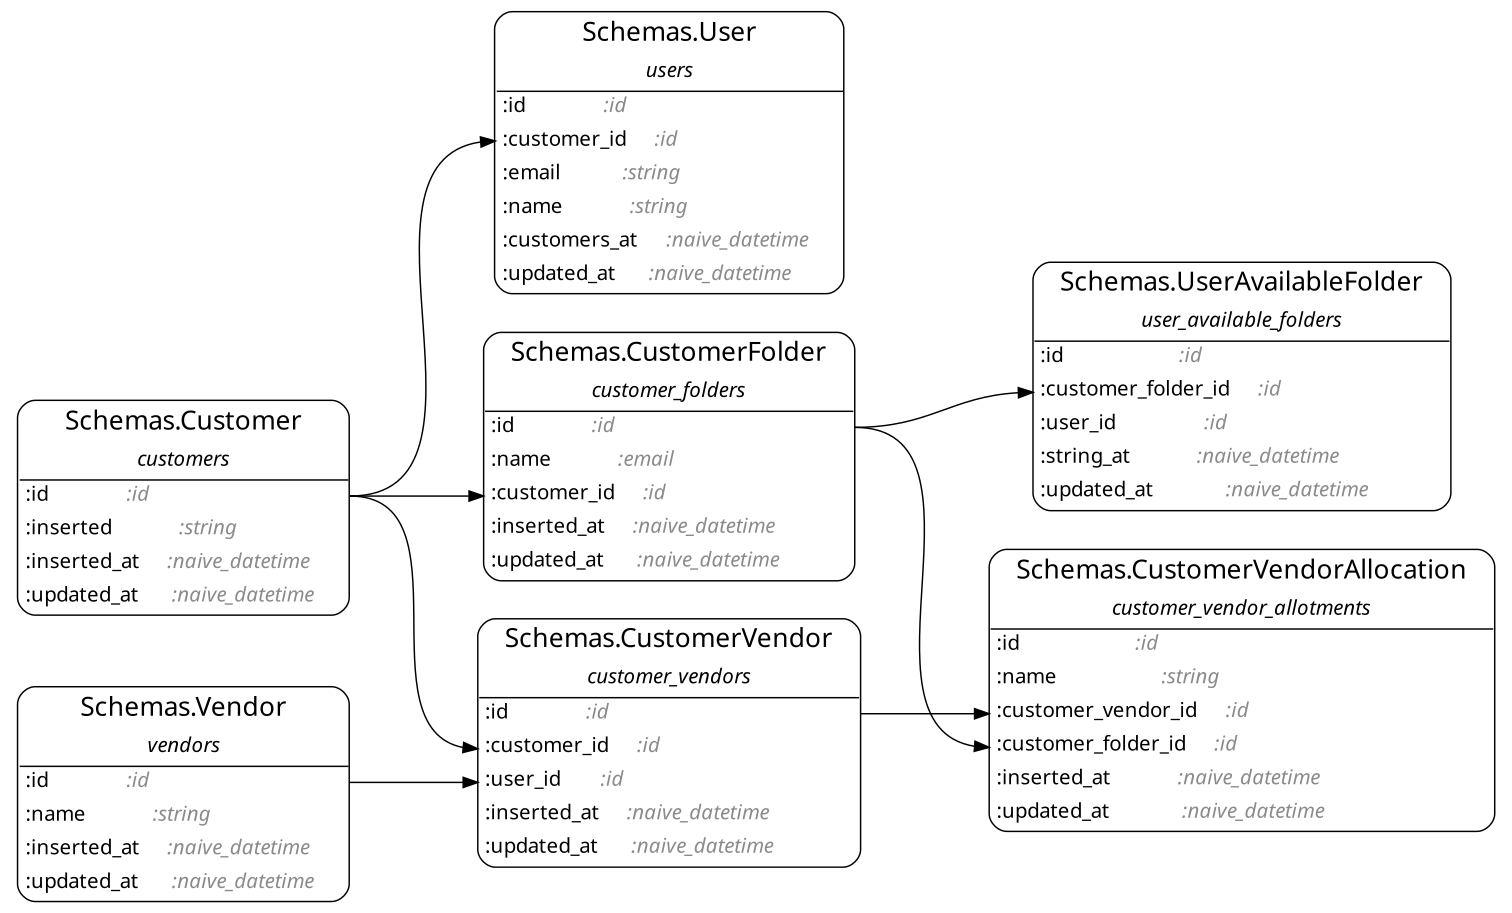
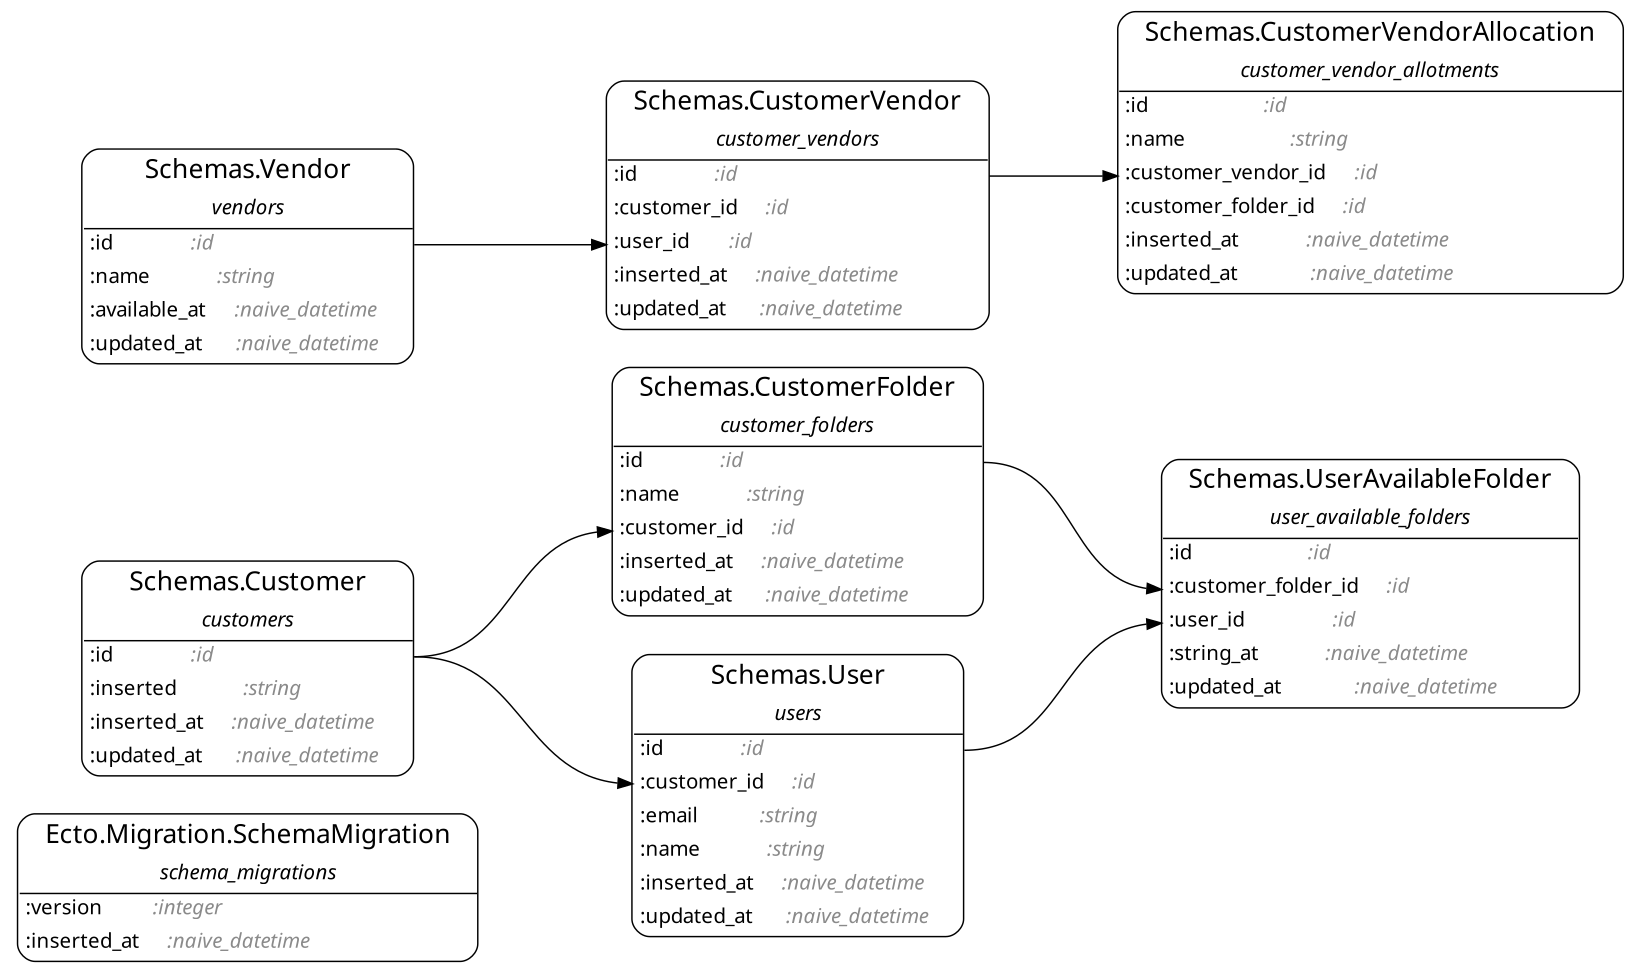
(584, 240) -> (711, 883)
(682, 460) -> (812, 495)
(922, 580) -> none
(414, 615) -> none
none -> (1058, 693)
(96, 848) -> (162, 310)
none -> (248, 888)
